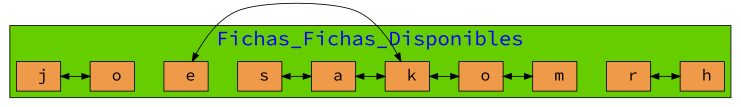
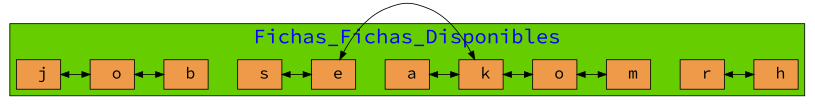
none -> (186, 74)
(297, 76) -> (297, 74)
